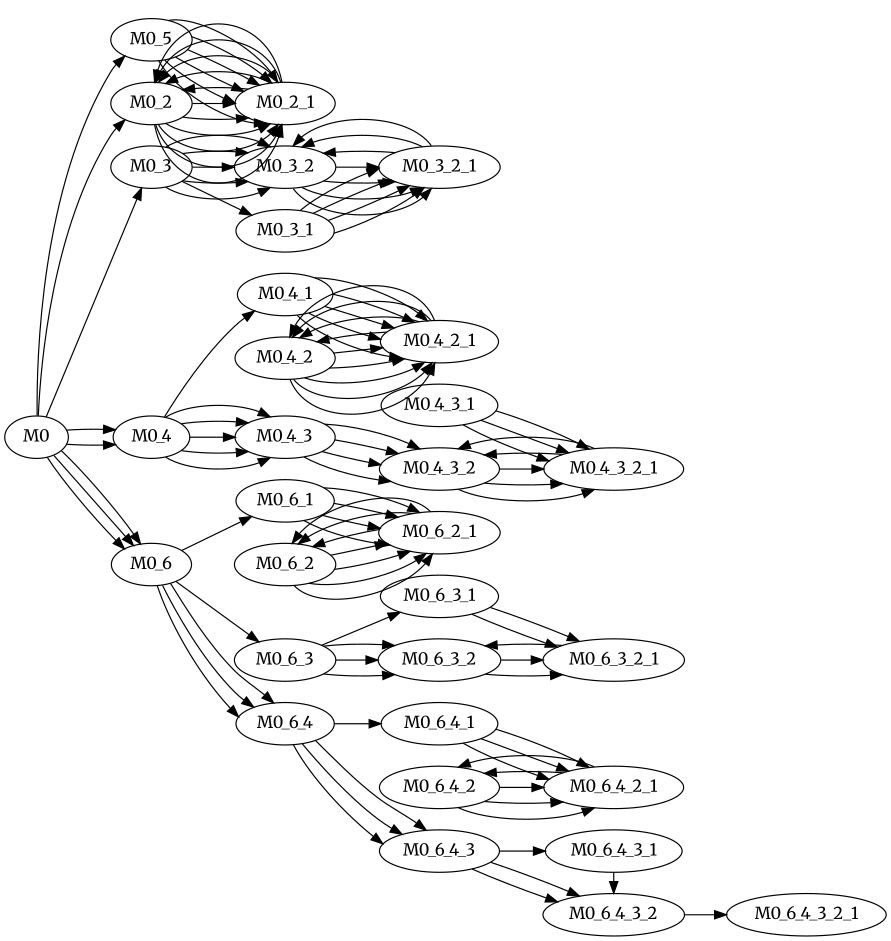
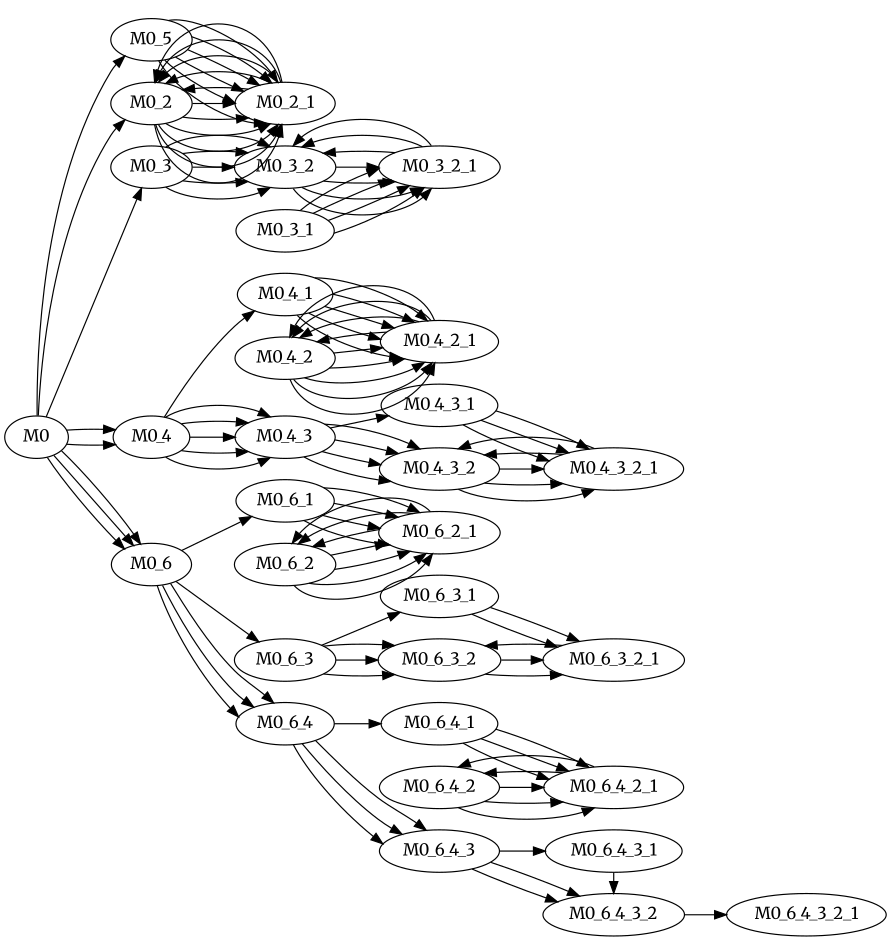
(201, 191) -> none
none -> (361, 422)
